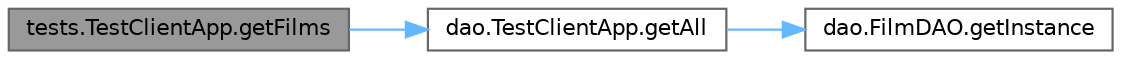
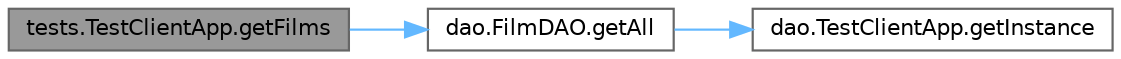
(577, 30) -> (551, 30)
(959, 30) -> (933, 30)
